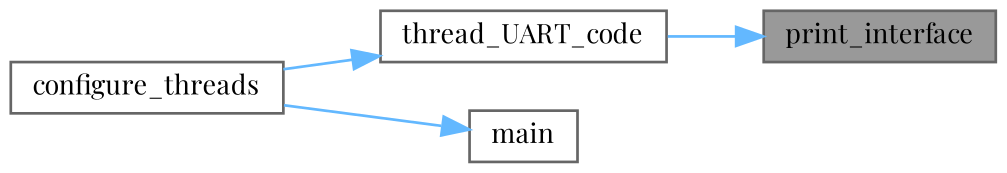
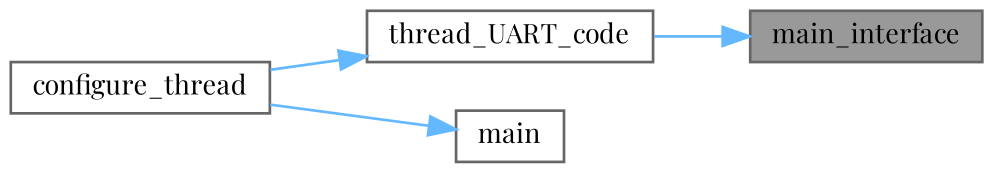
(880, 36) -> (866, 36)
(147, 88) -> (140, 88)
